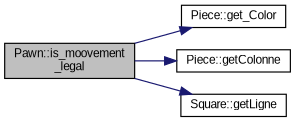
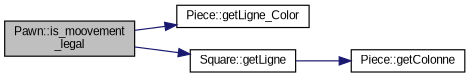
(234, 16) -> (243, 16)
(150, 61) -> (318, 61)
